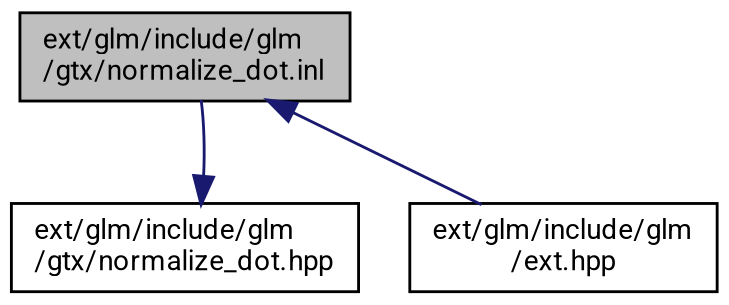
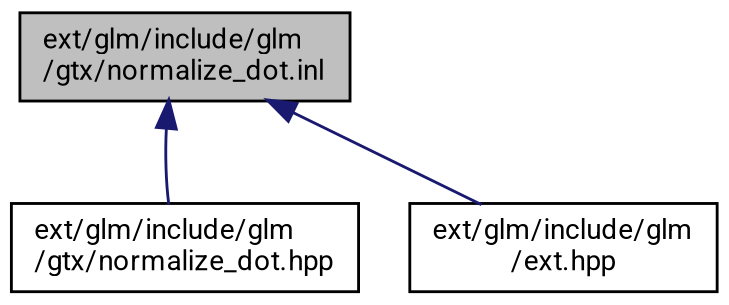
(204, 138) -> (166, 167)
